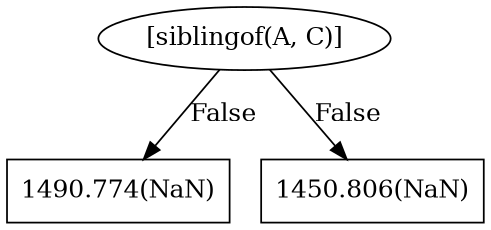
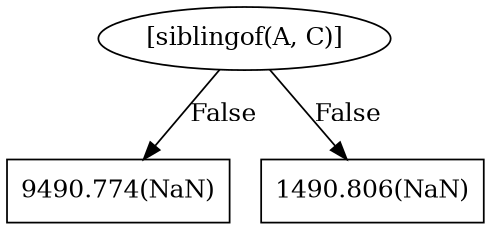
(118, 191) -> (118, 191)
(372, 191) -> (372, 191)
